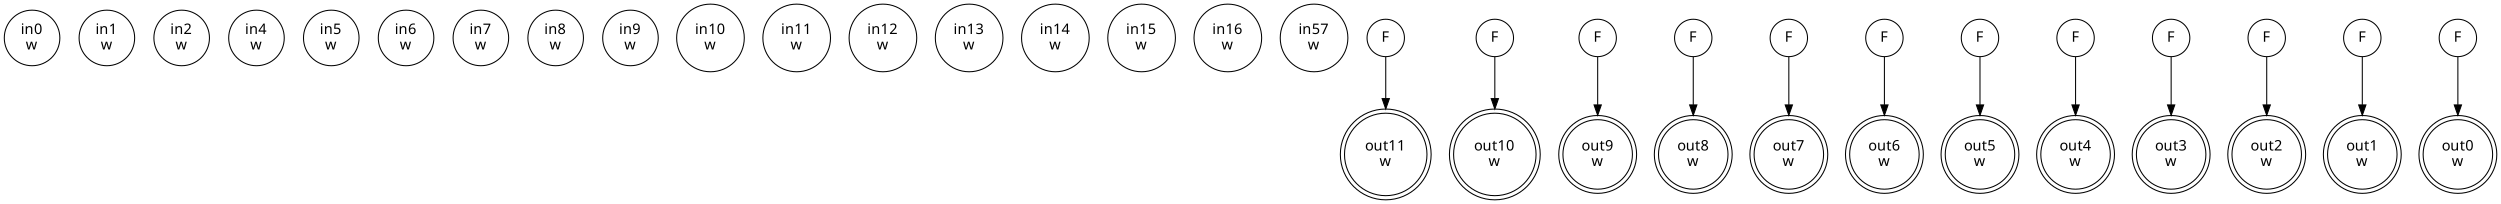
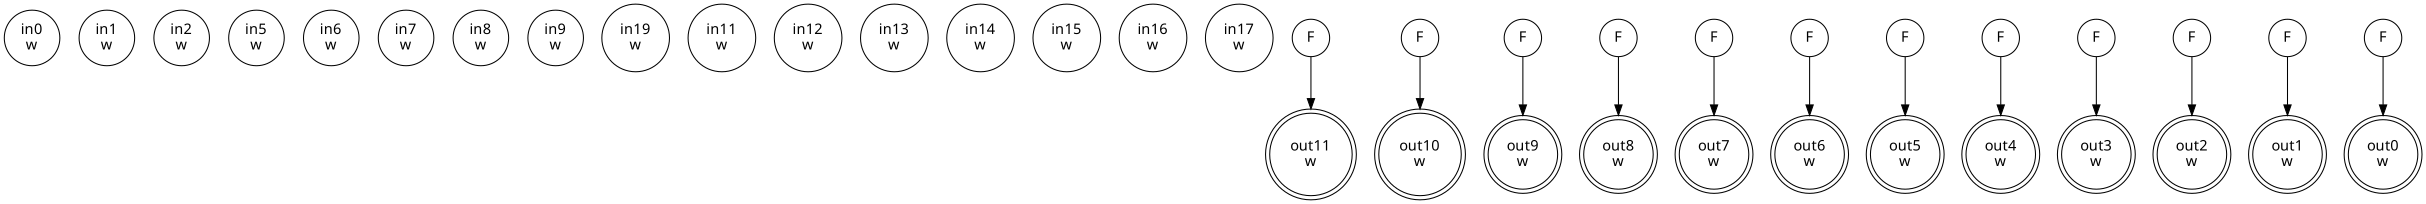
(256, 38) -> none
(710, 38) -> (636, 38)
(1314, 38) -> (1239, 38)
